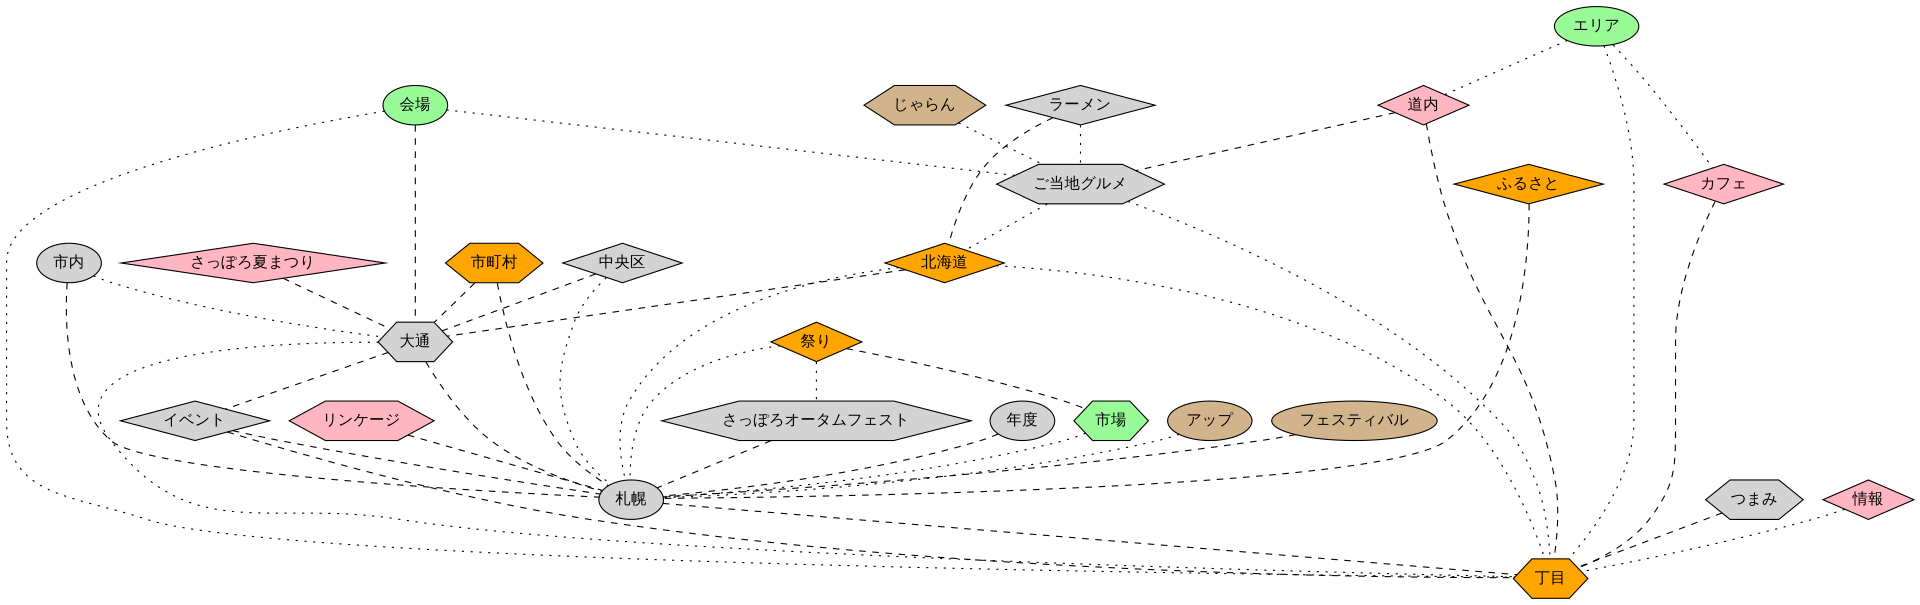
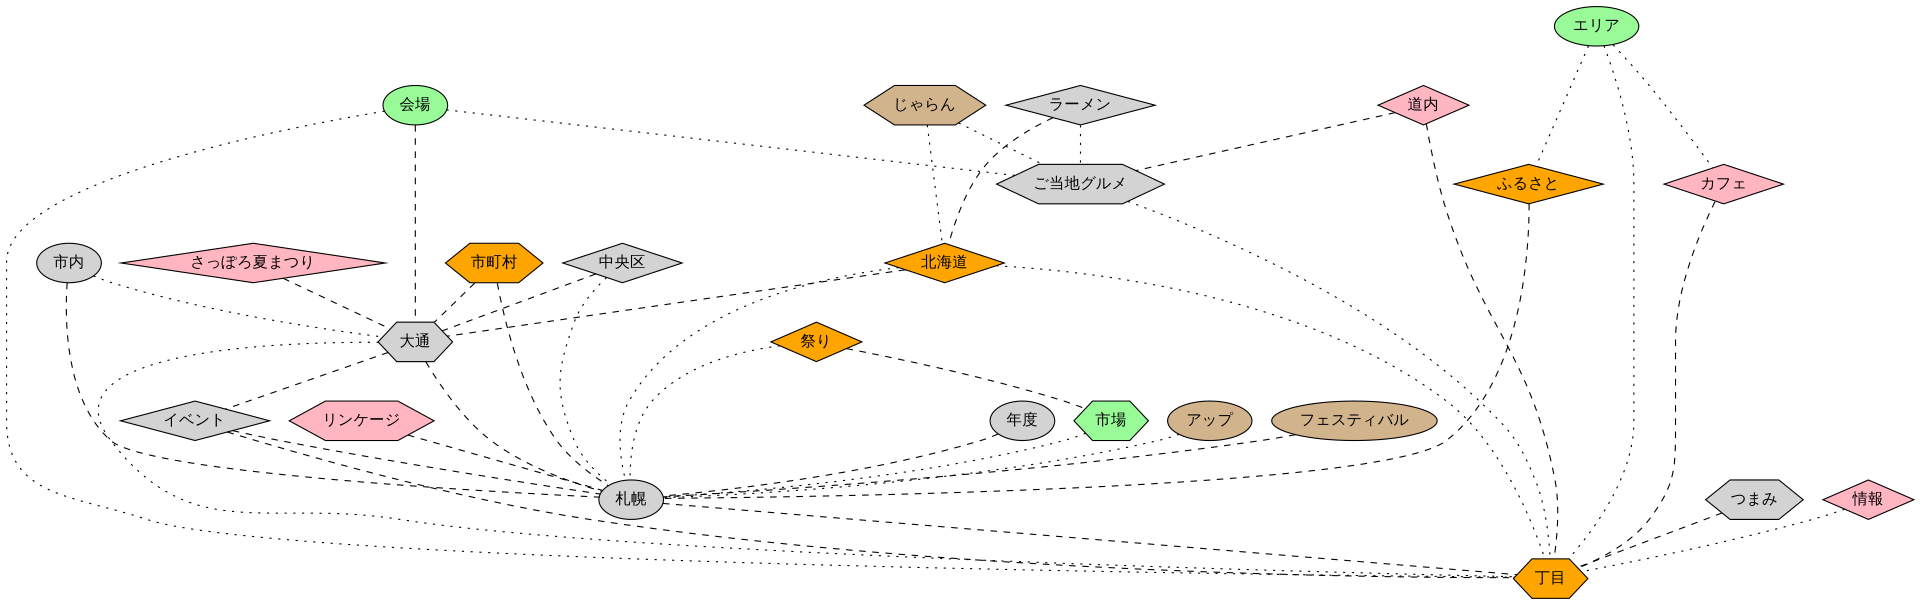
(1506, 68) -> (1562, 106)
(1006, 227) -> (935, 184)
(816, 421) -> none
